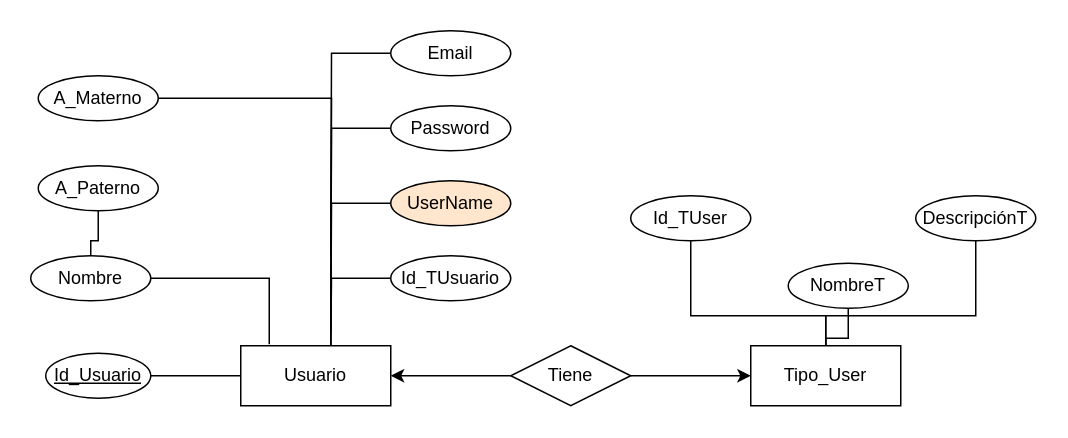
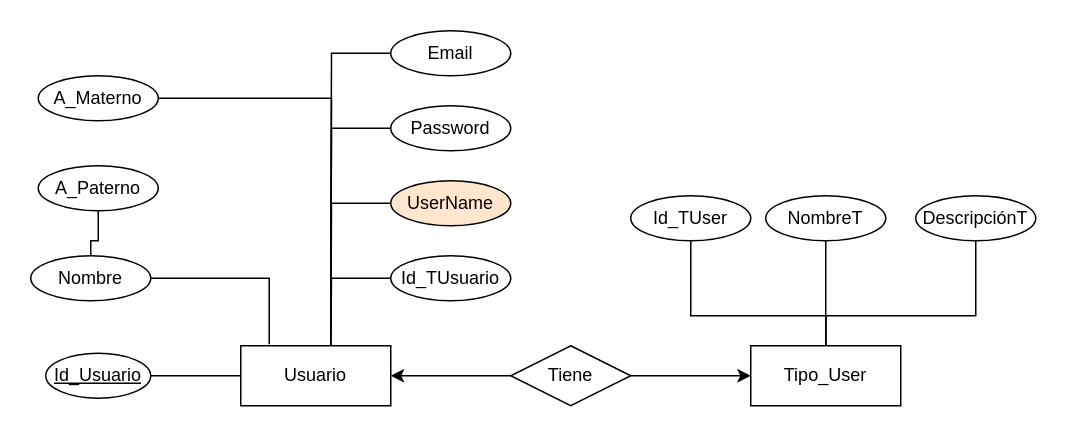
(848, 286) -> (826, 218)
